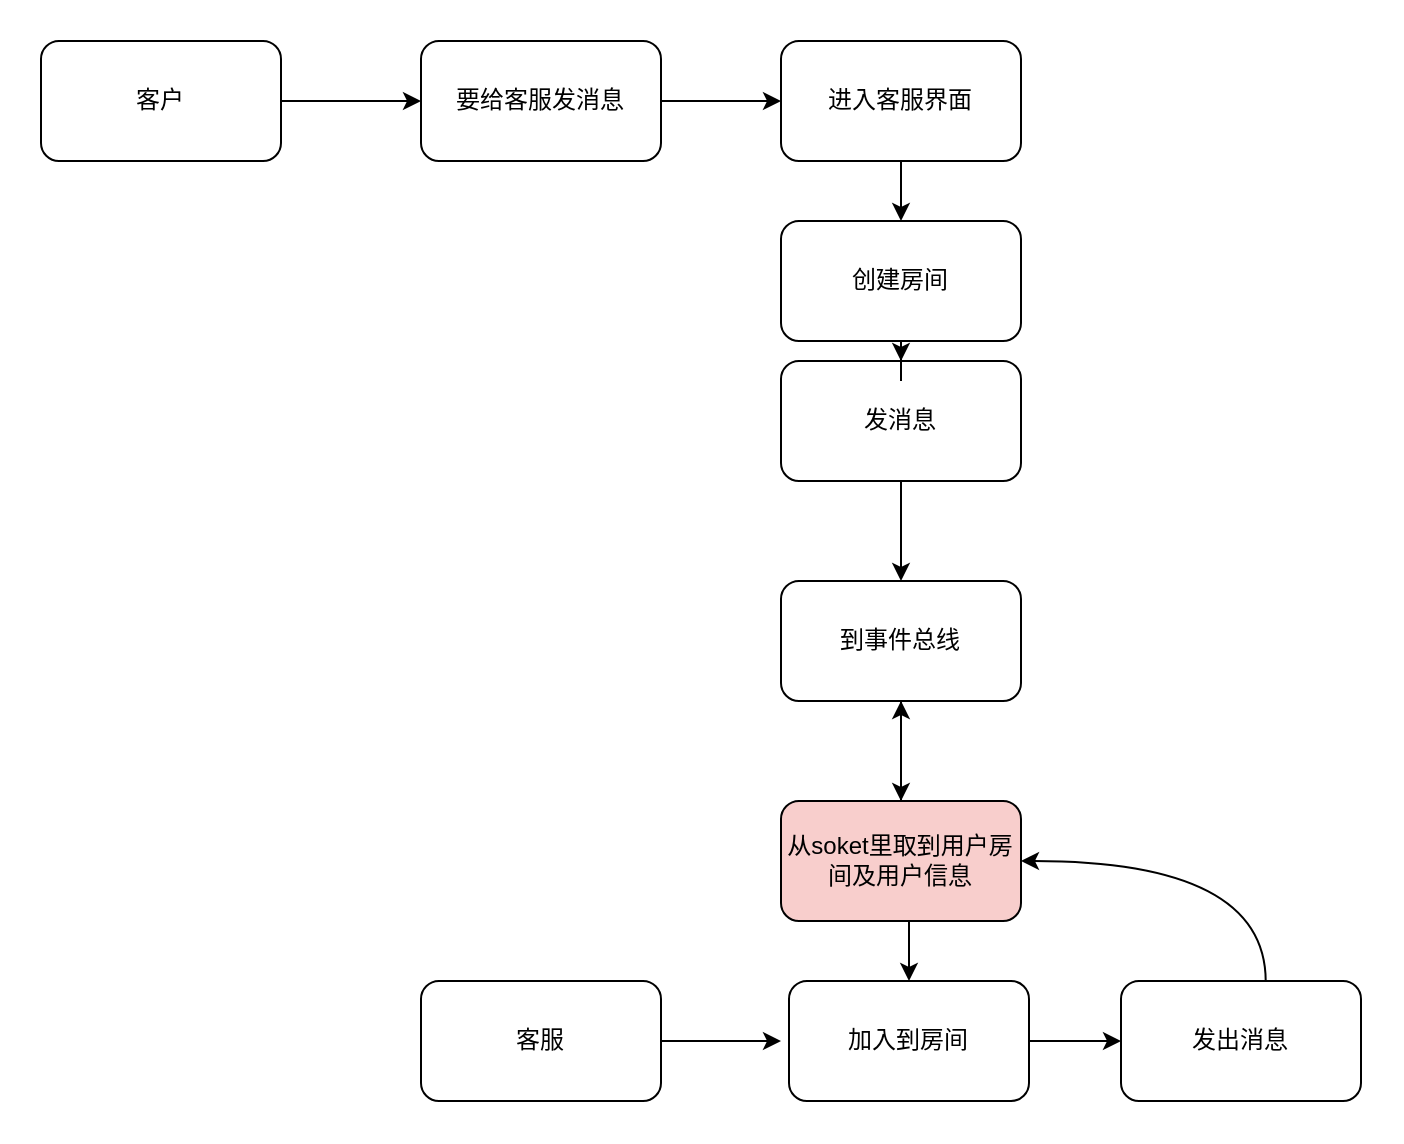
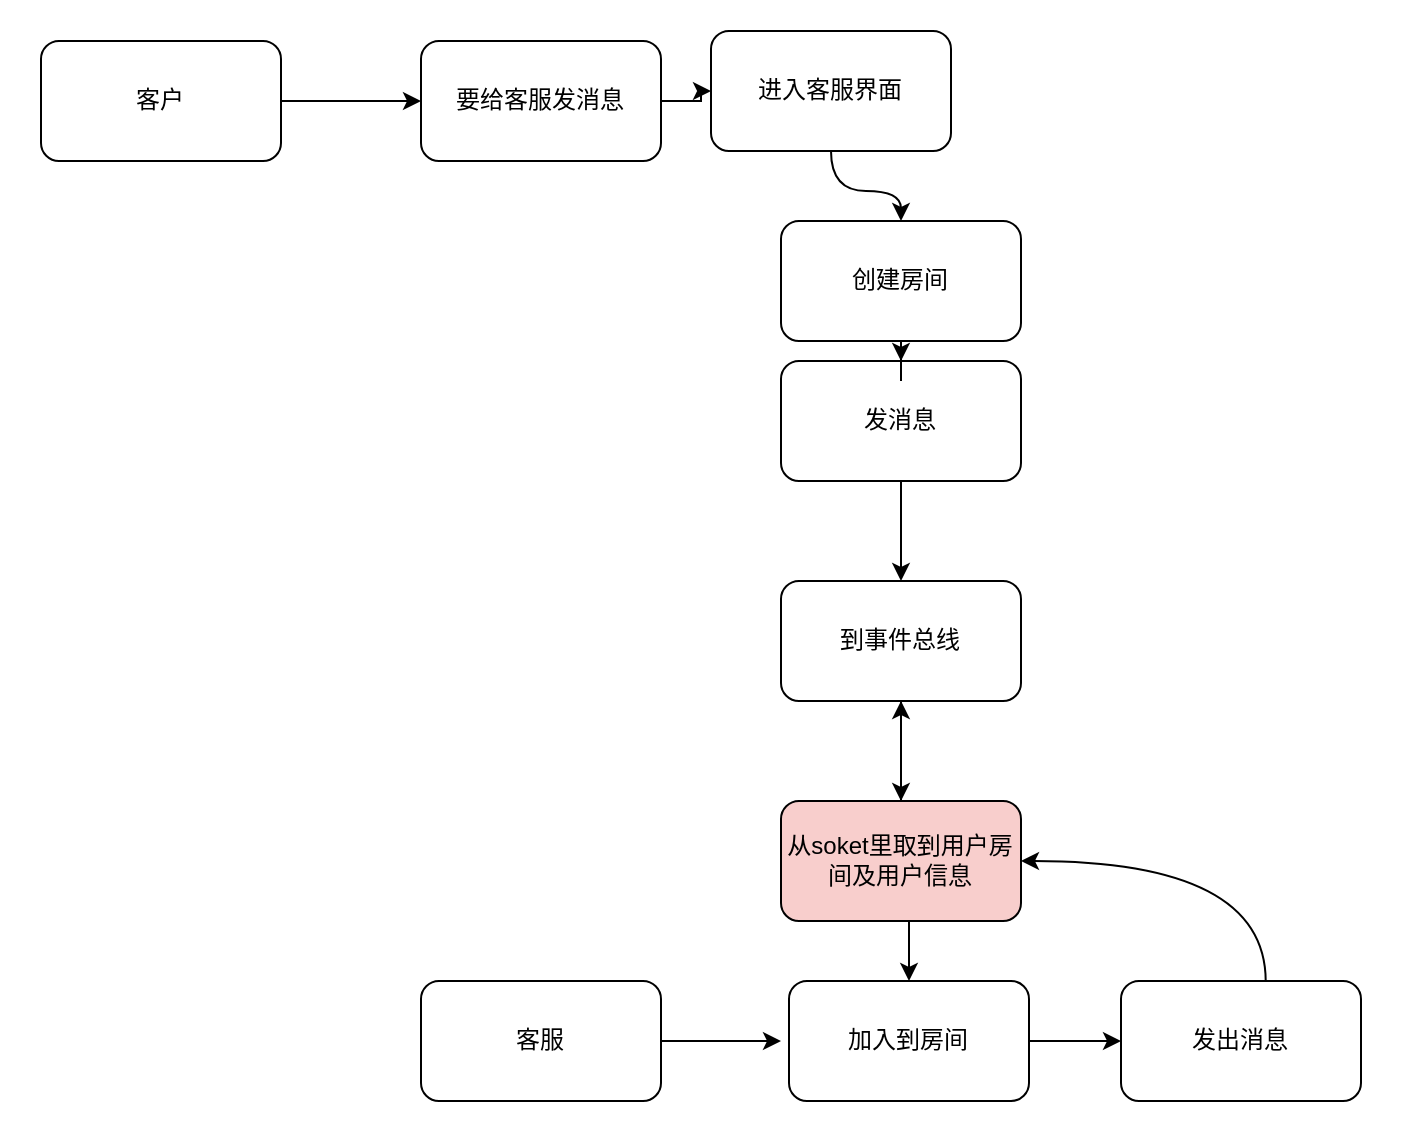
(901, 101) -> (831, 91)
